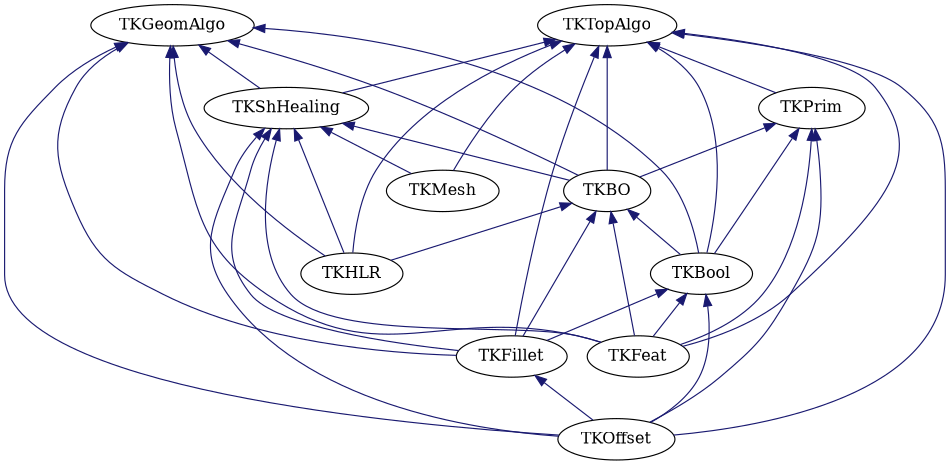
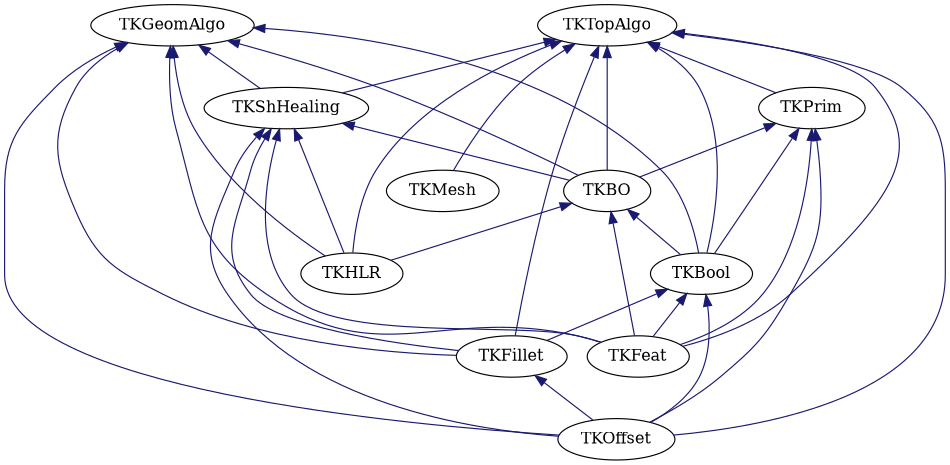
(371, 153) -> none
(557, 279) -> none
